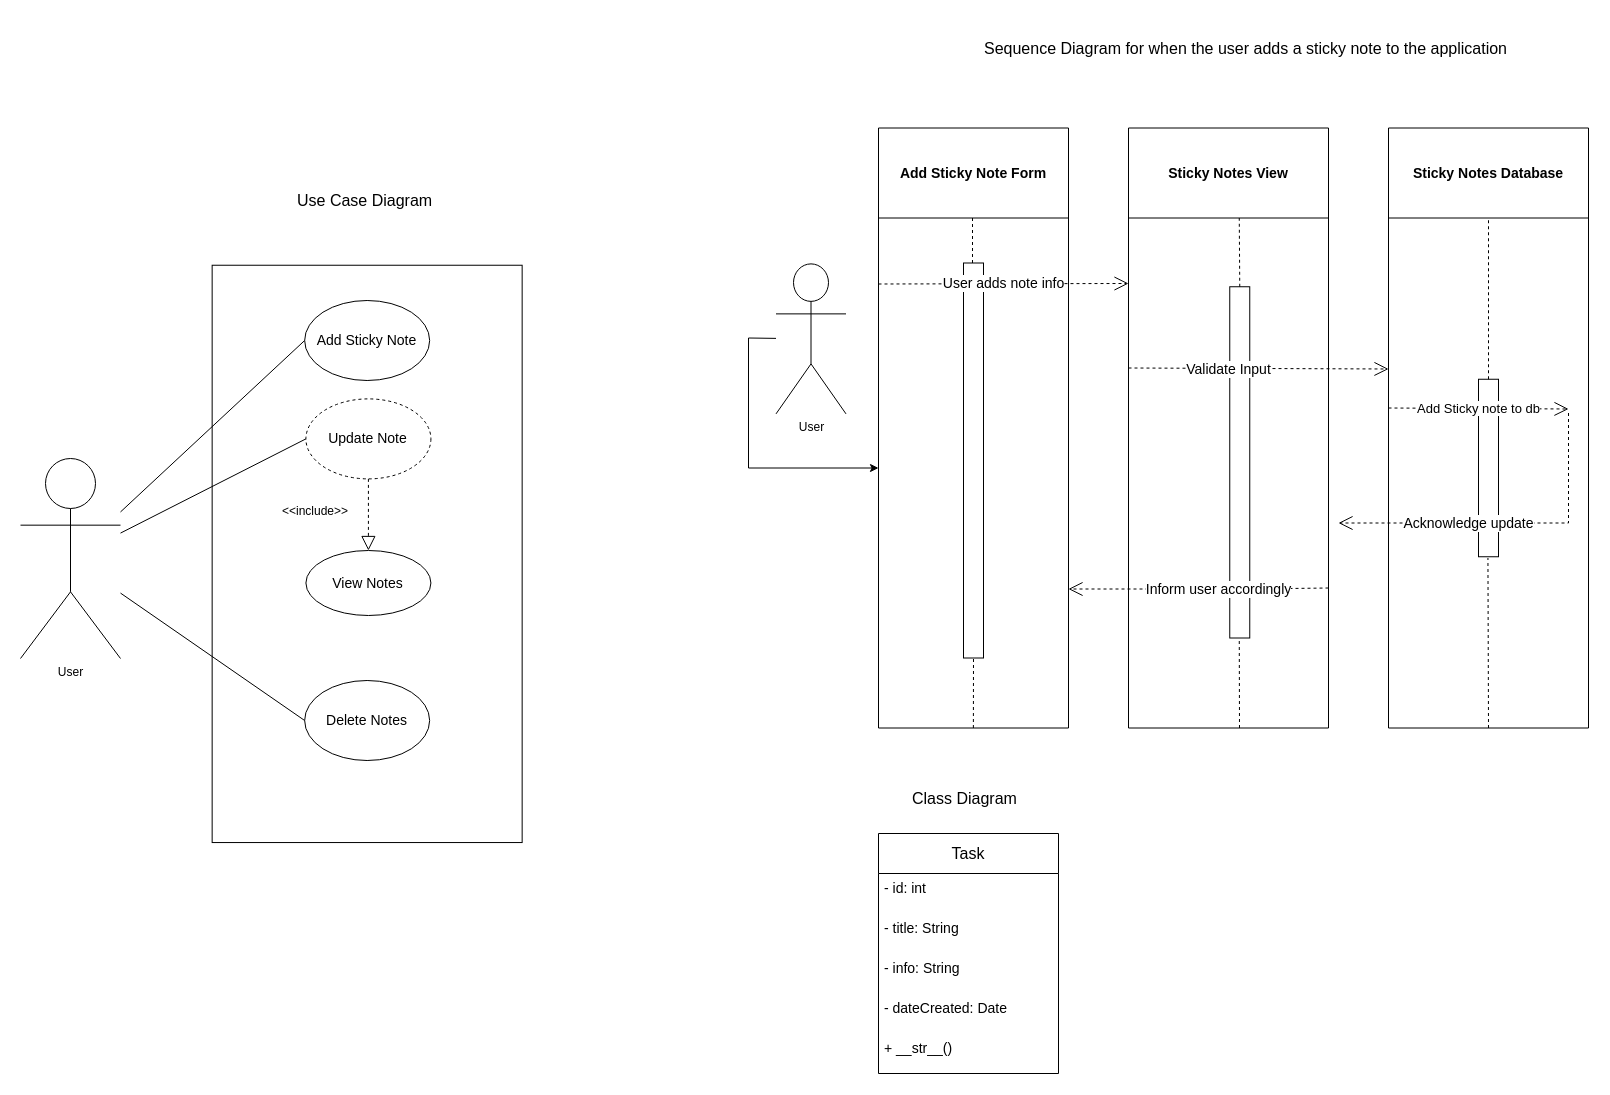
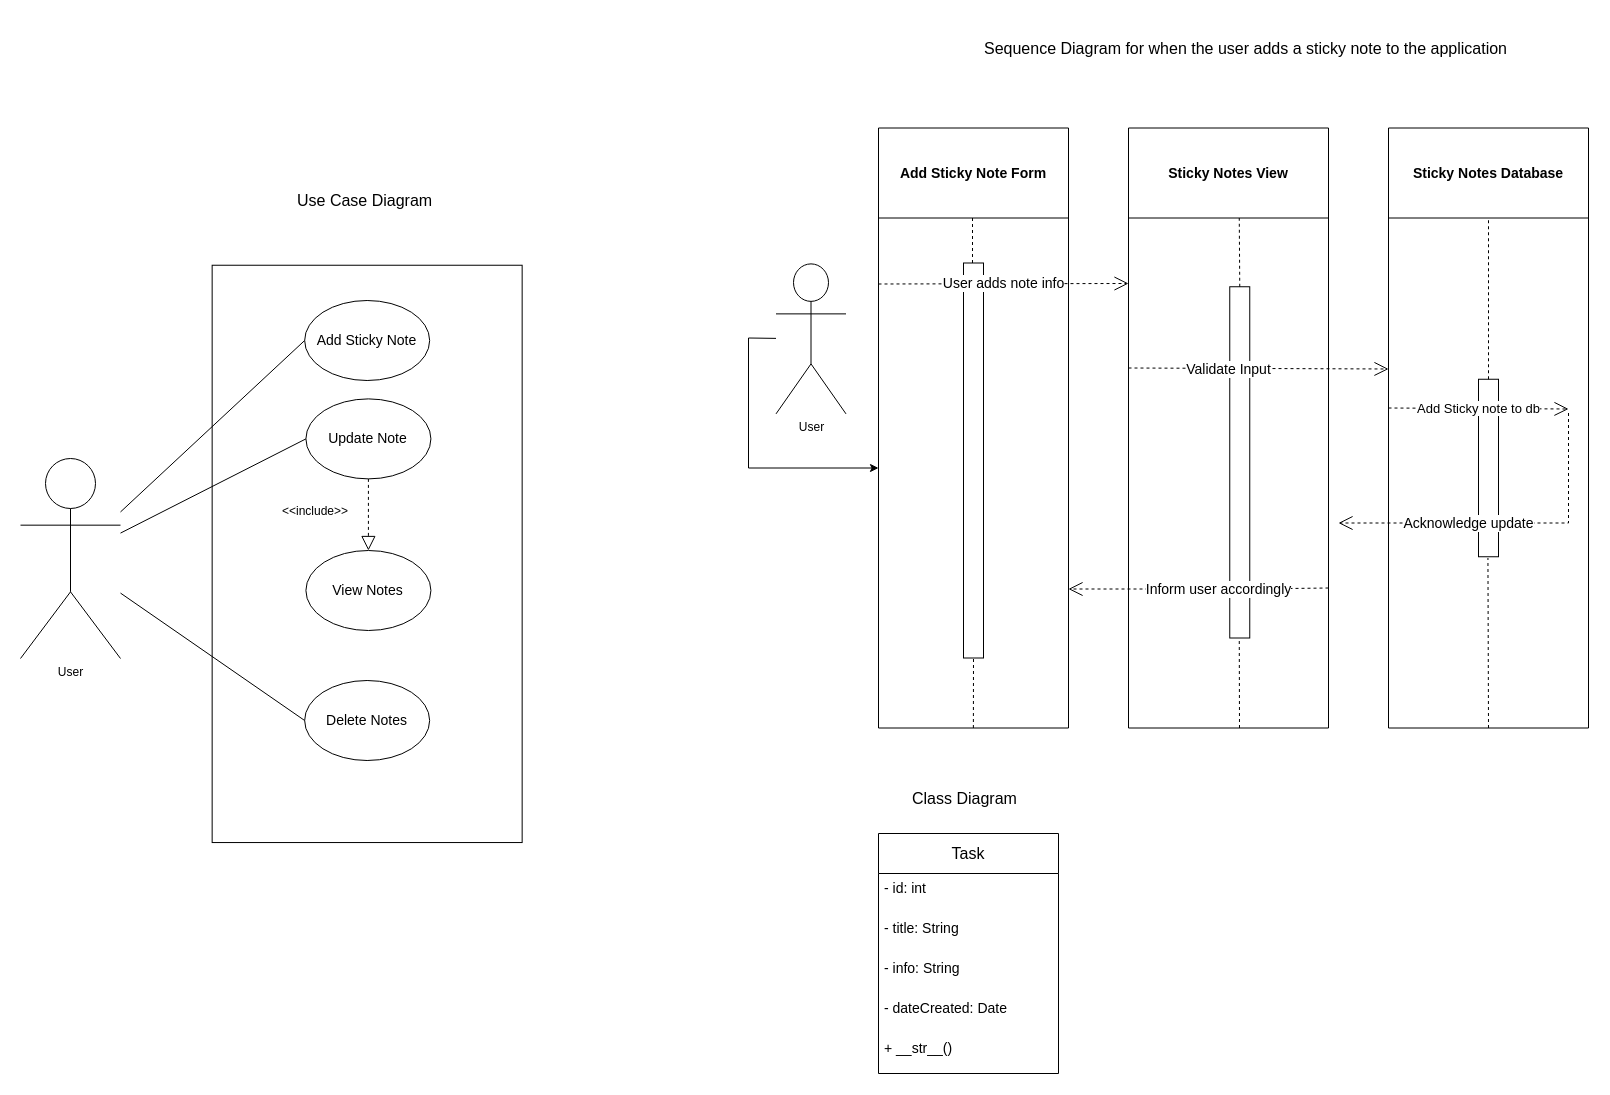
(368, 439) -> (368, 439)
(368, 583) -> (368, 591)
